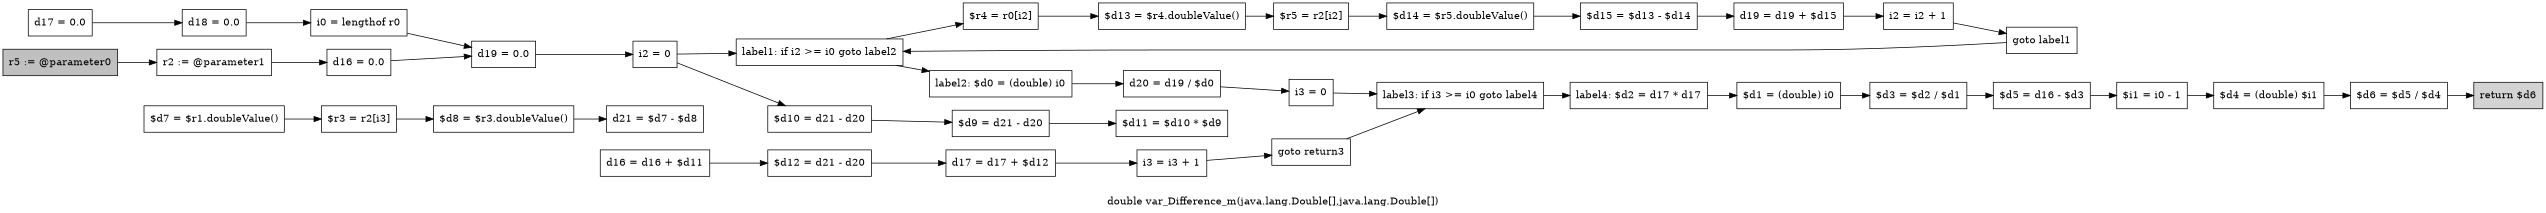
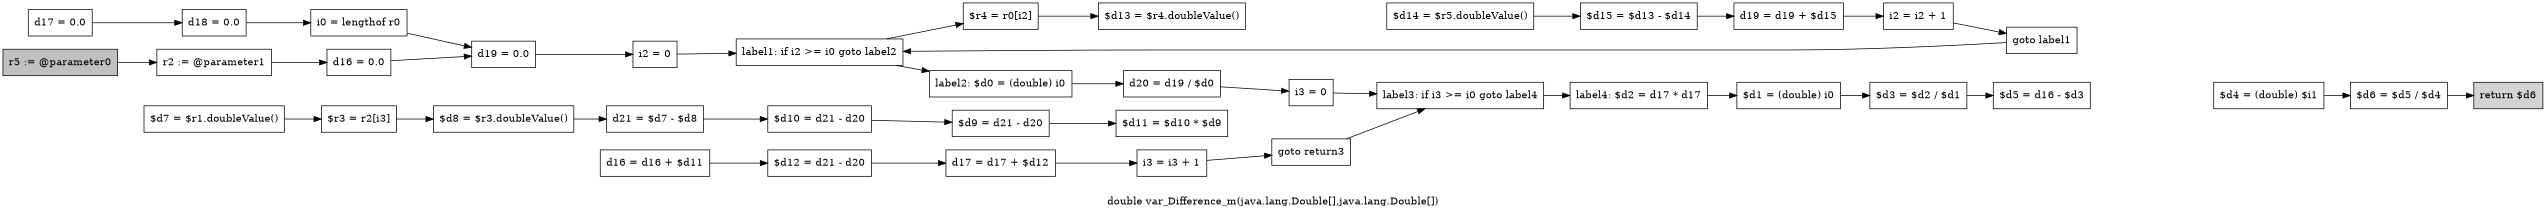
(1311, 16) -> none
(728, 83) -> (732, 119)
(2152, 96) -> none
